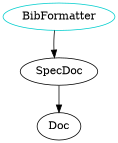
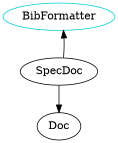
(54, 40) -> (64, 48)
